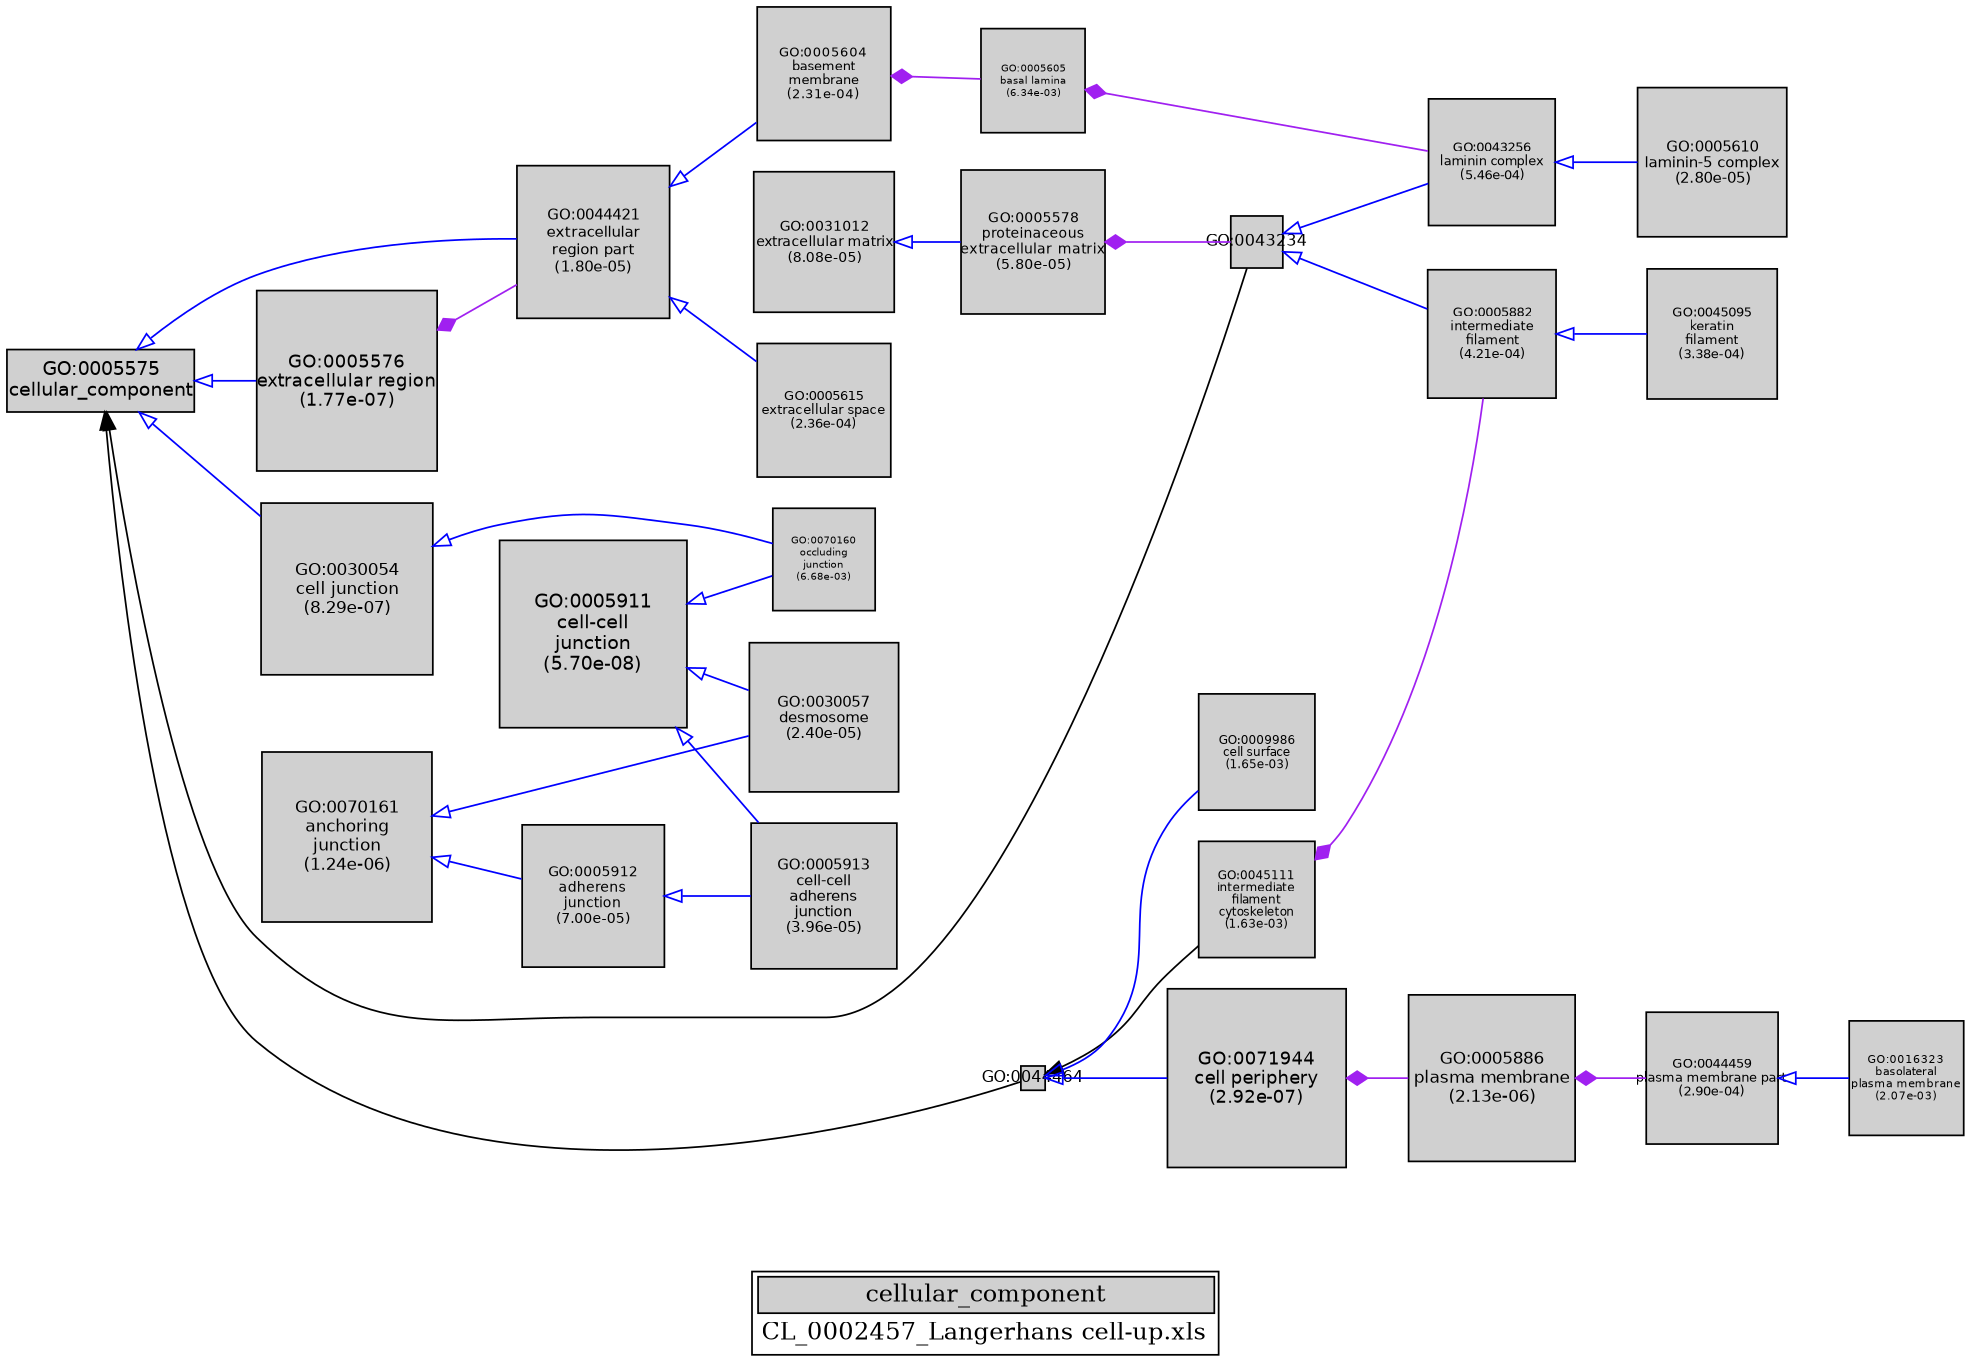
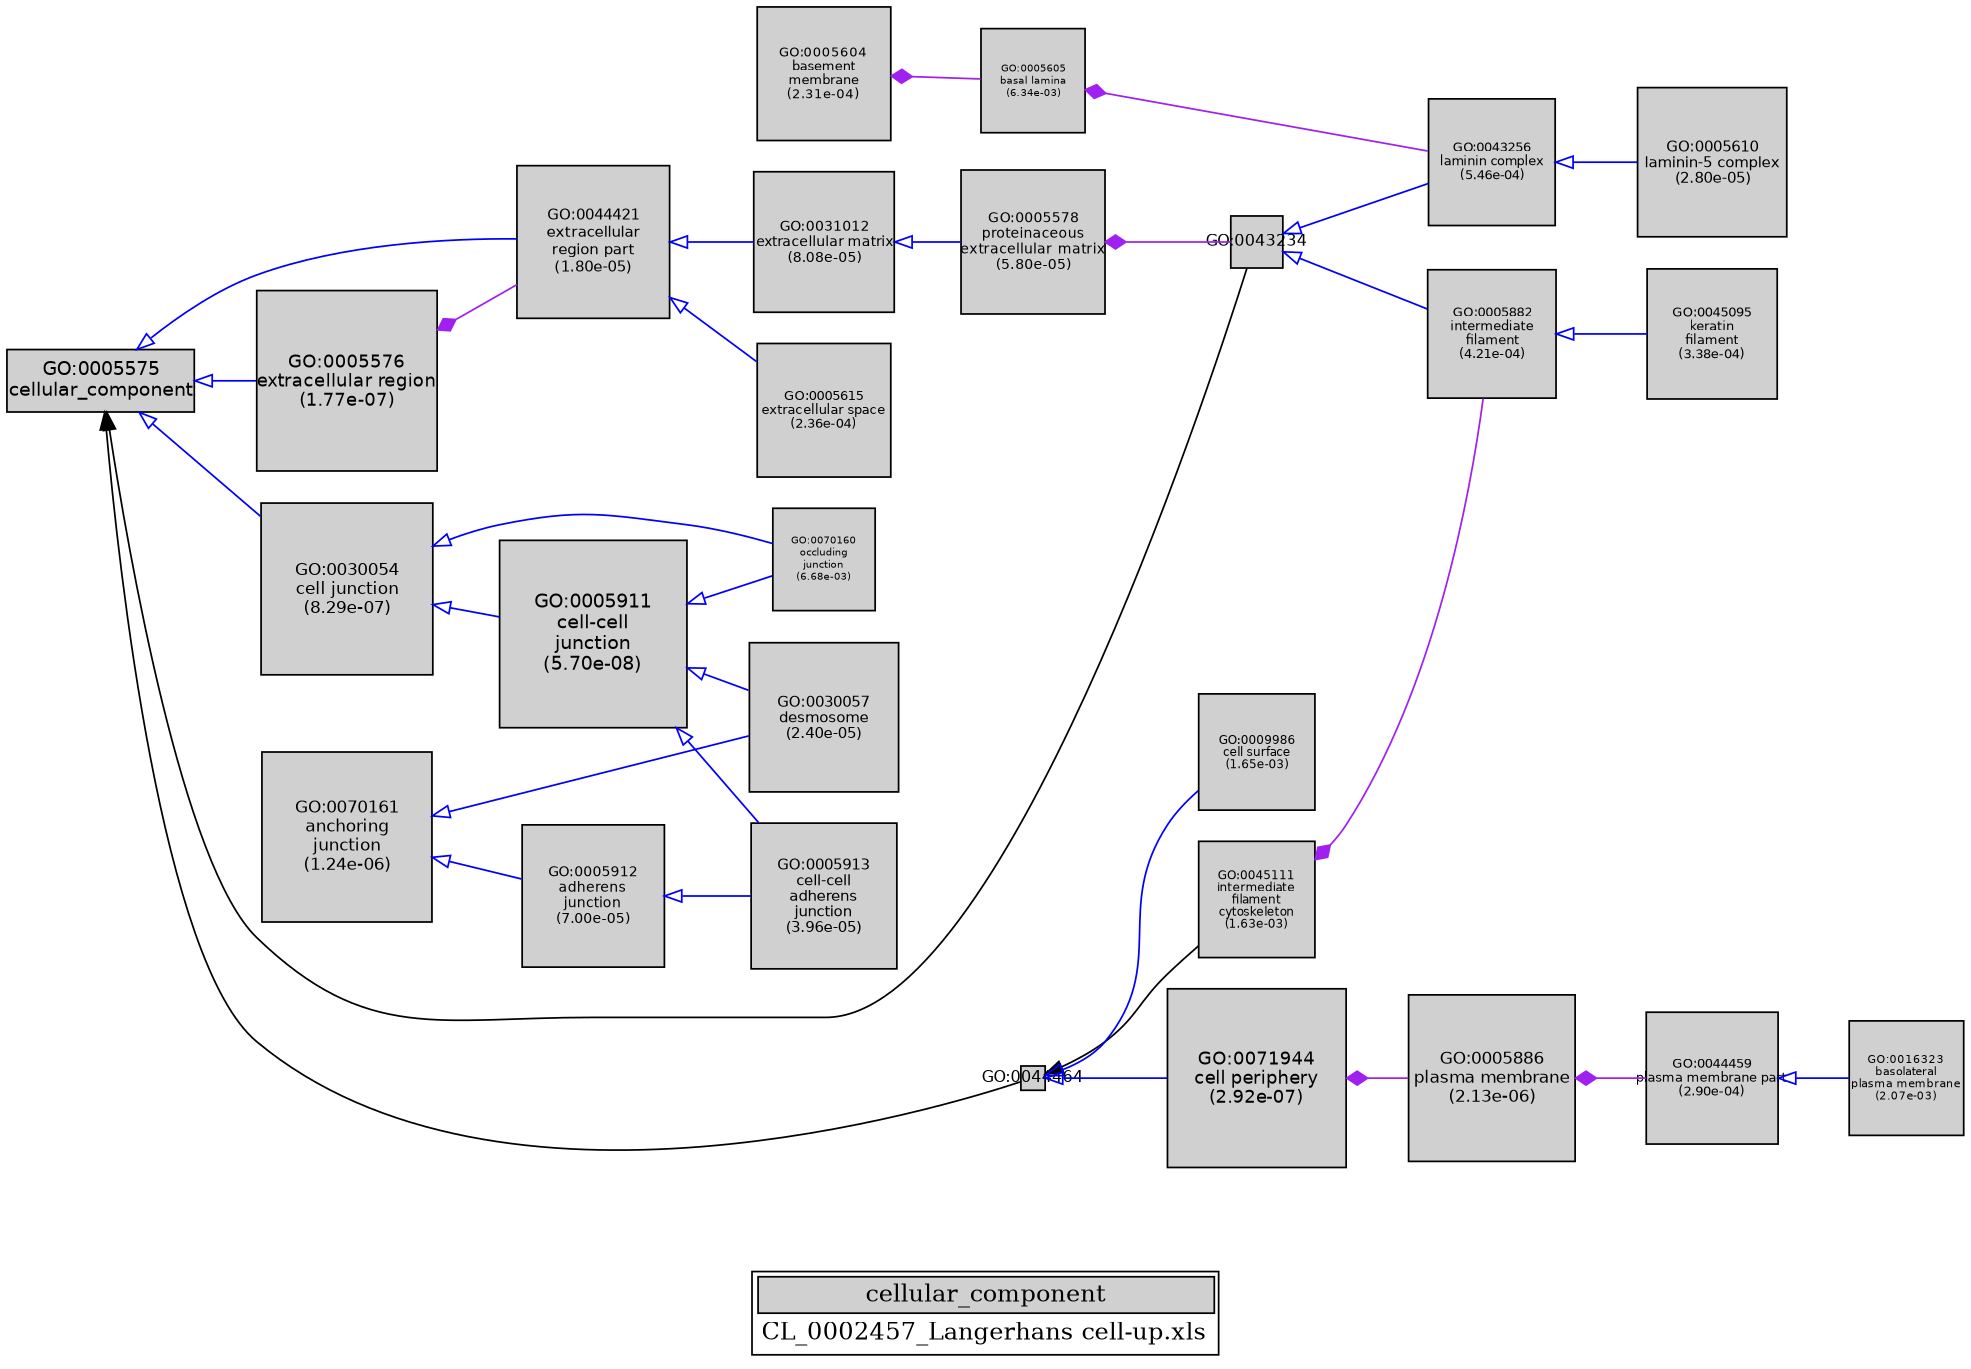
(720, 149) -> (720, 242)
none -> (475, 612)
